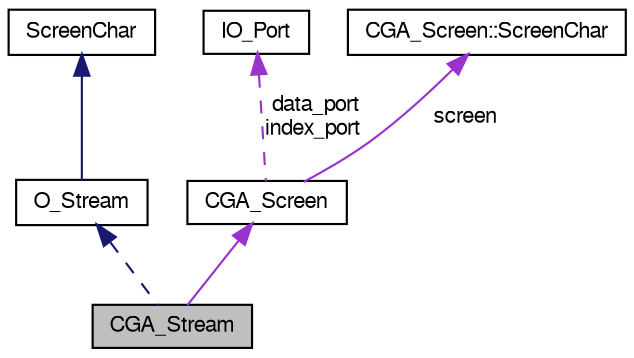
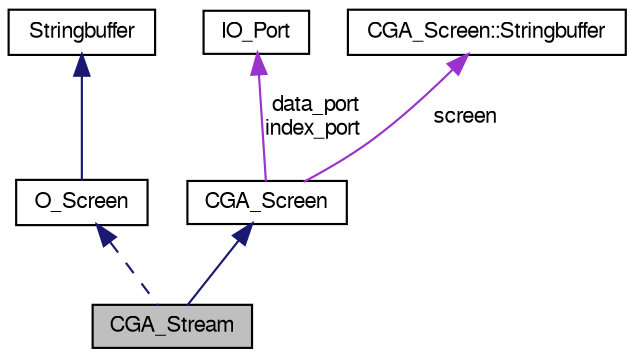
(82, 32) -> (82, 32)
(487, 32) -> (487, 32)
(262, 128) -> (262, 128)
(82, 202) -> (82, 202)
(213, 273) -> (213, 273)
